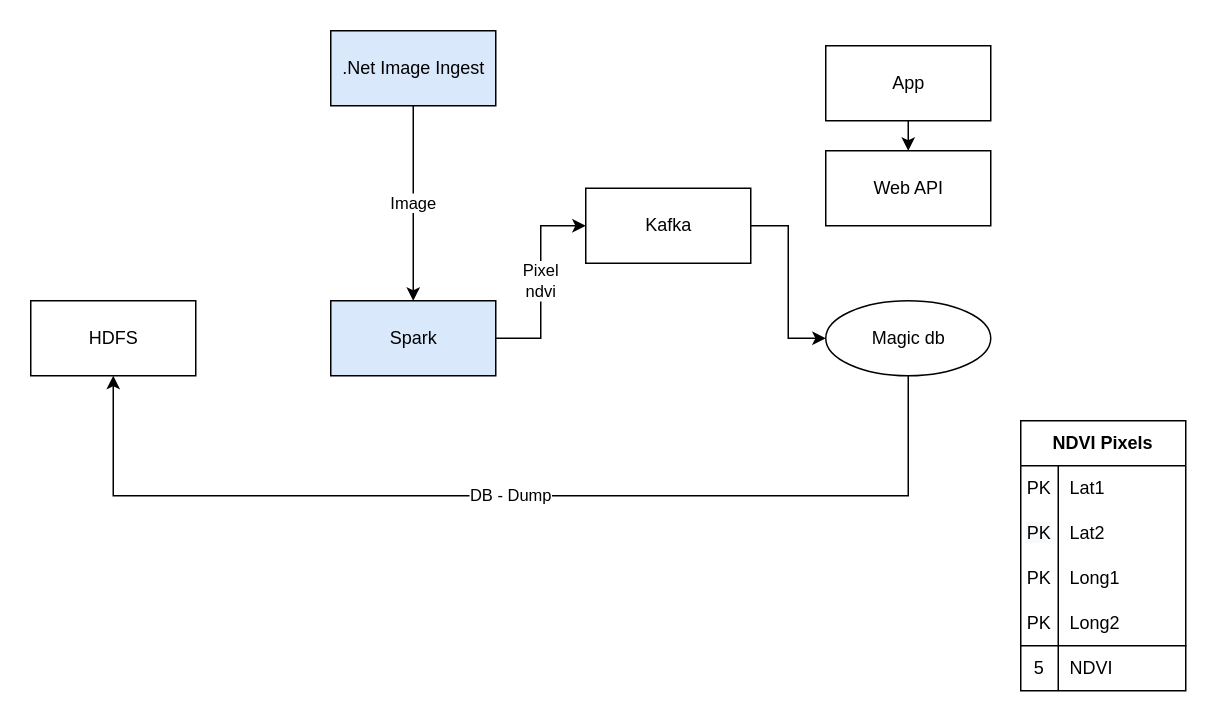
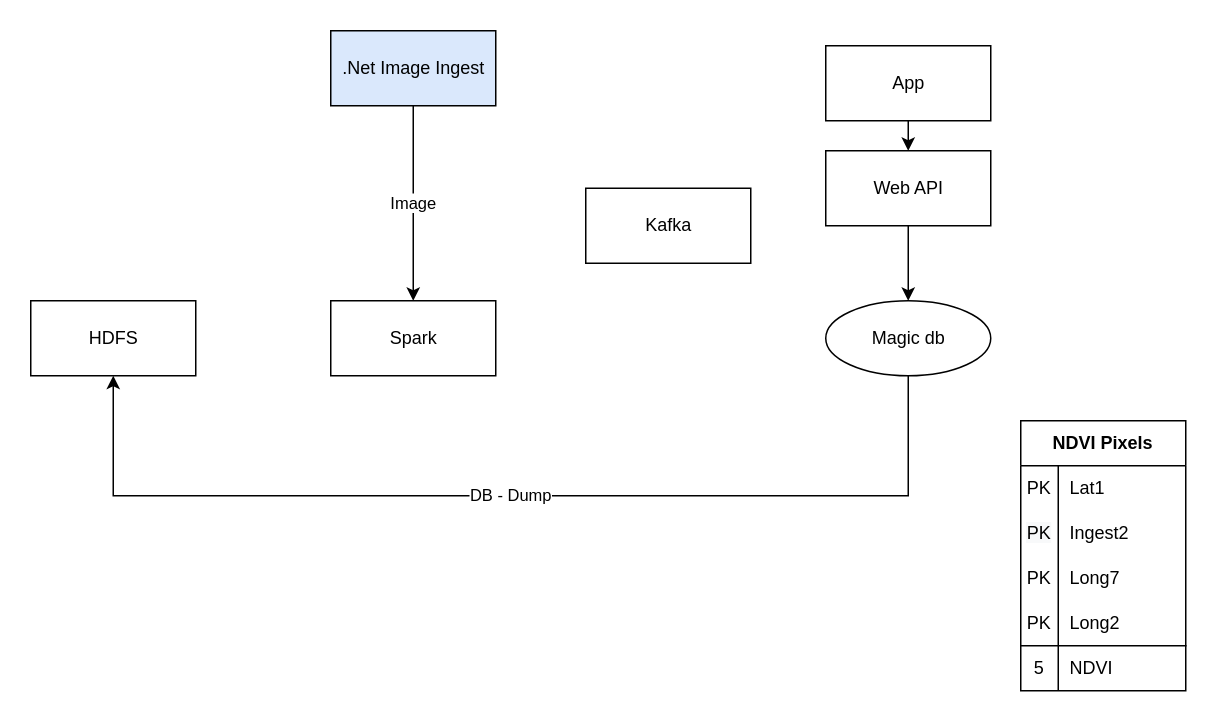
none -> (908, 258)
(788, 277) -> none
(541, 287) -> none
(413, 338) -> (413, 338)
(1090, 533) -> (1106, 533)
(1095, 578) -> (1095, 578)
